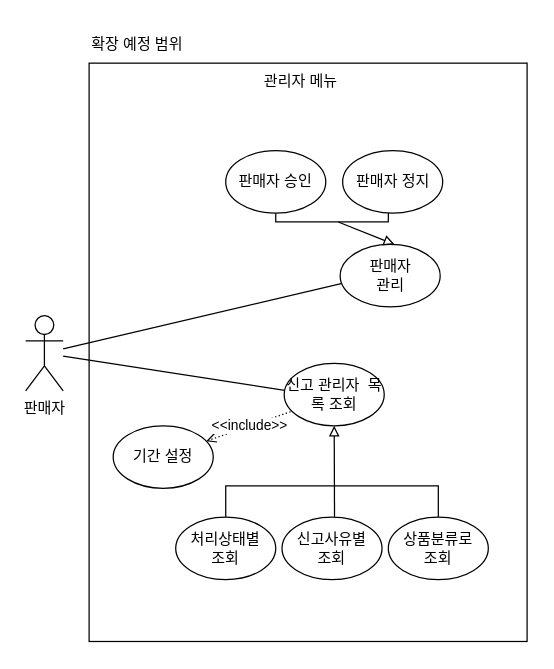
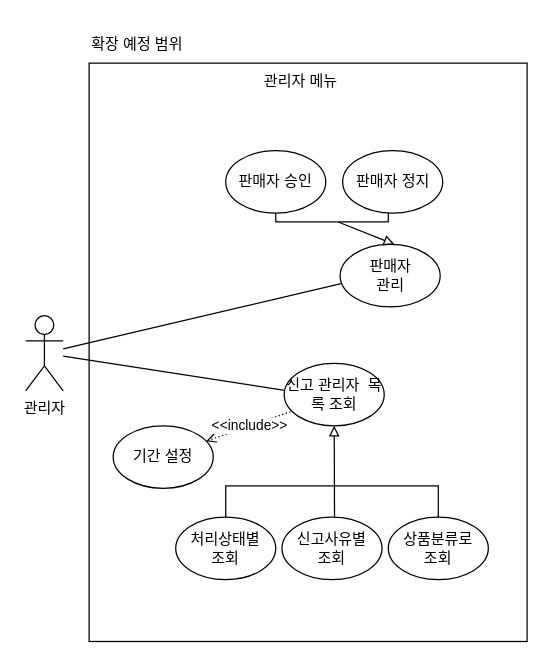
(45, 408) -> (45, 408)
